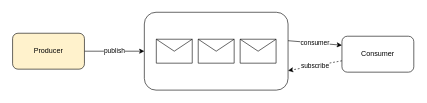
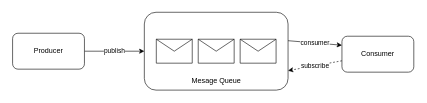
(48, 51) -> (48, 51)
none -> (216, 81)
